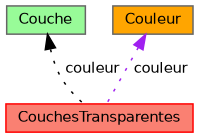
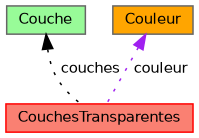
(91, 69) -> (88, 69)
